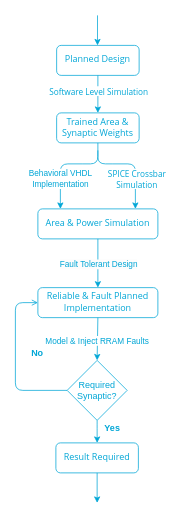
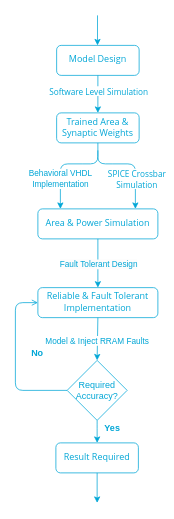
(98, 60) -> (98, 60)
(98, 302) -> (98, 302)
(97, 390) -> (97, 390)
